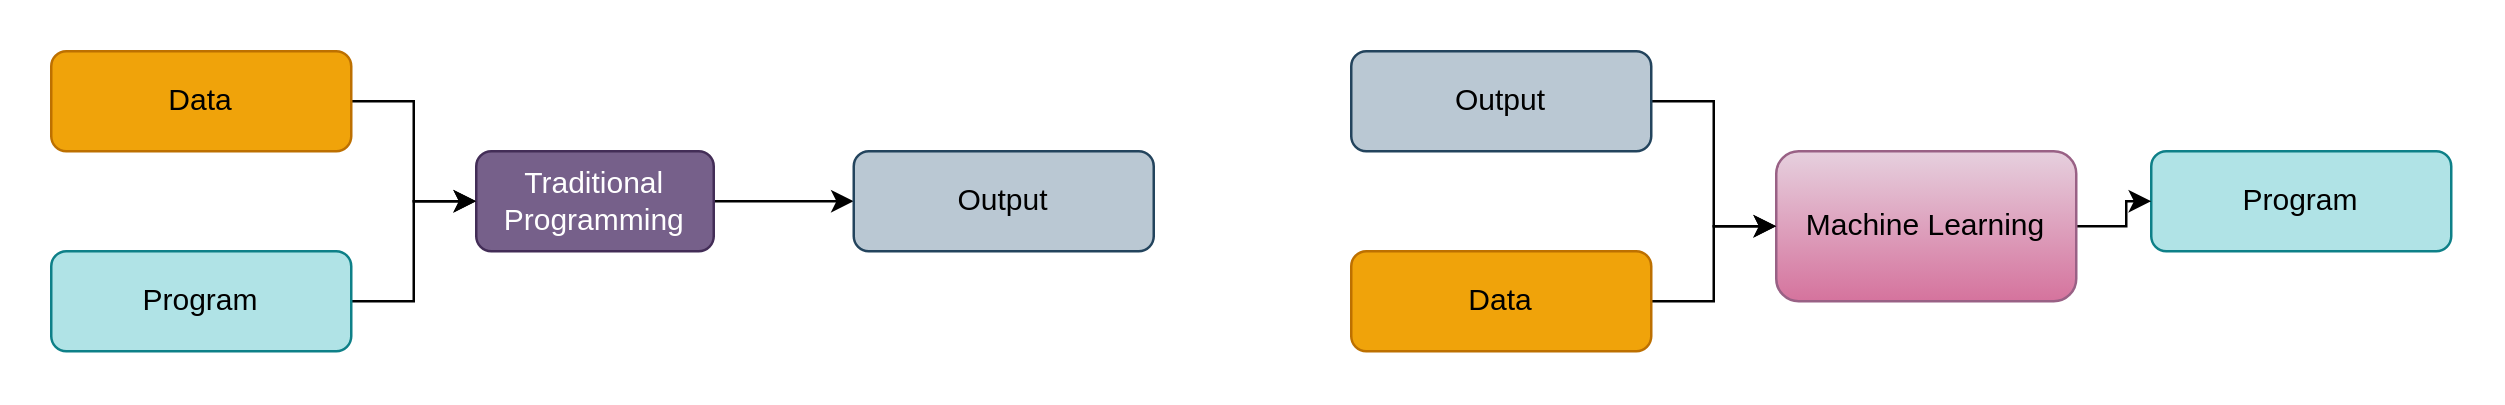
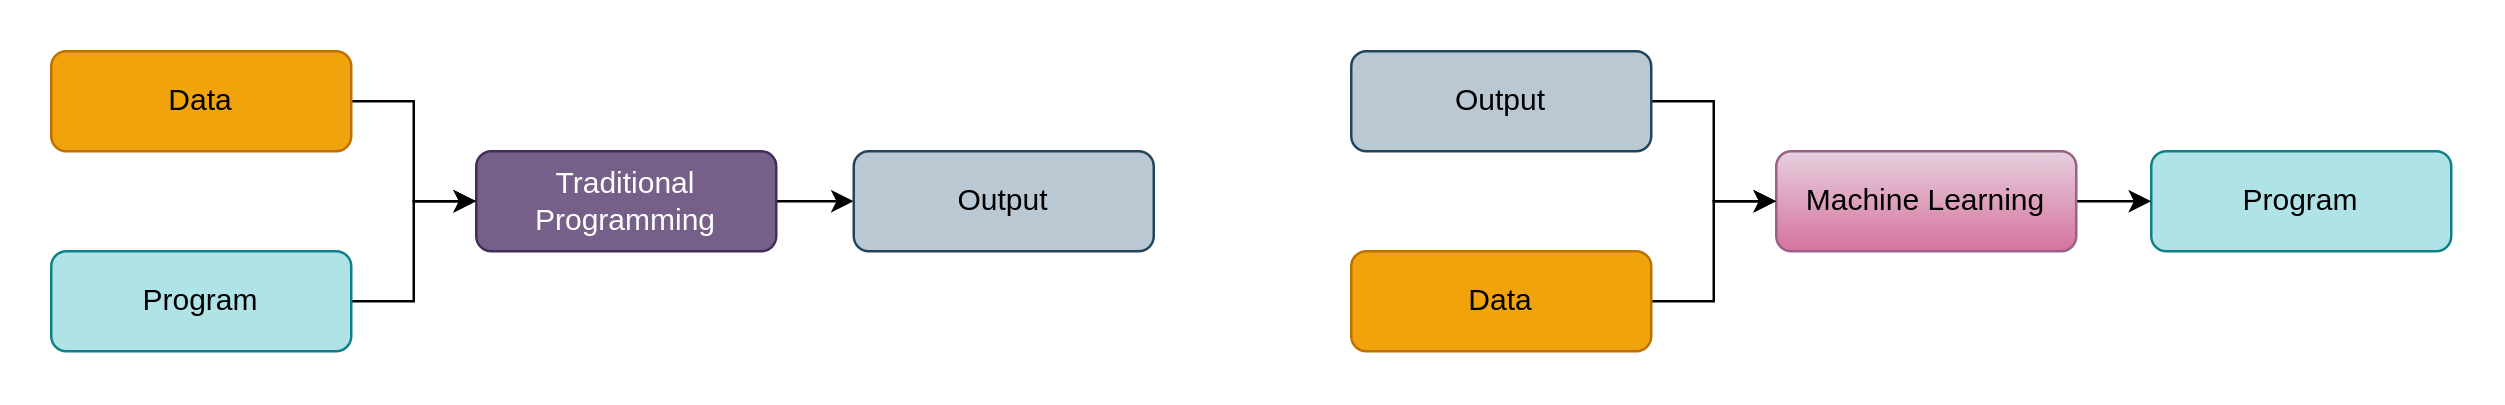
(595, 201) -> (626, 201)
(1926, 226) -> (1926, 201)
